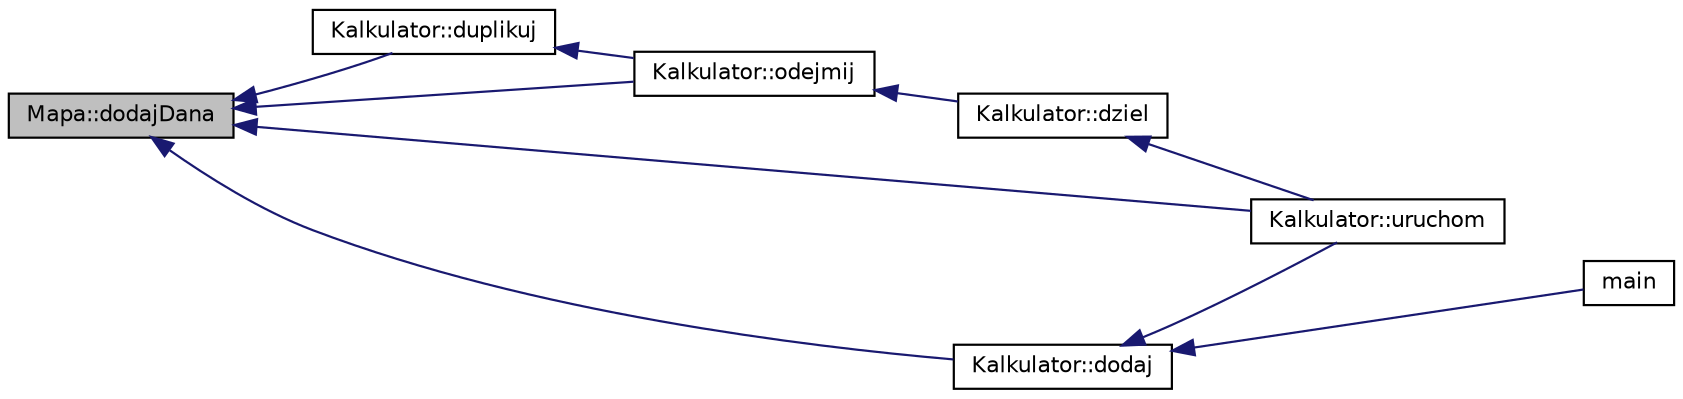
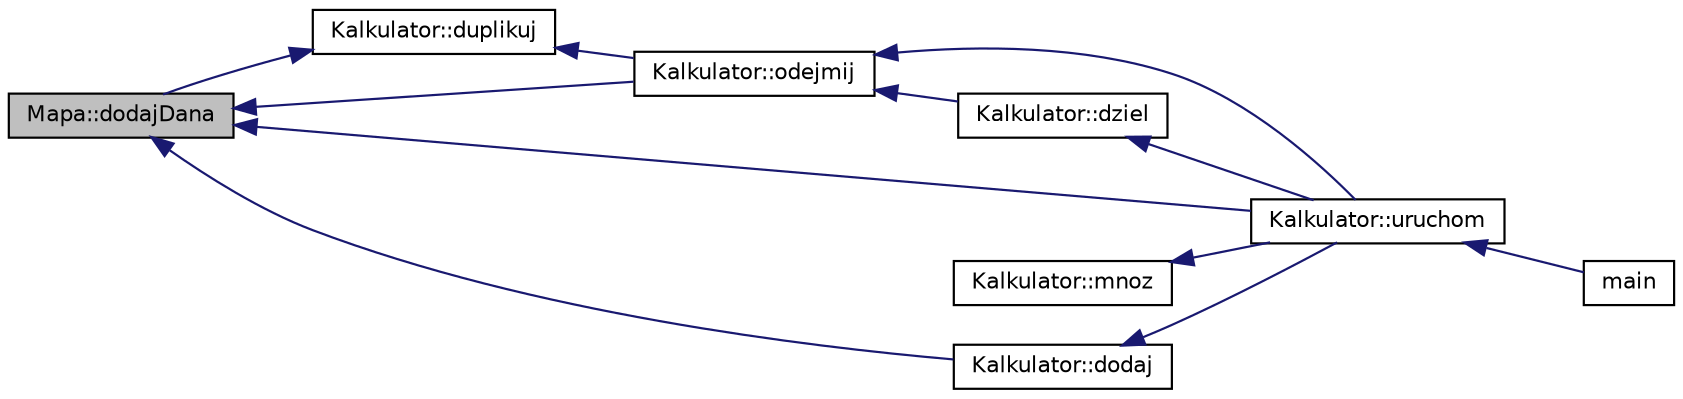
none -> (1147, 67)
(324, 75) -> (227, 74)
none -> (1063, 283)
(1389, 319) -> (1535, 260)
